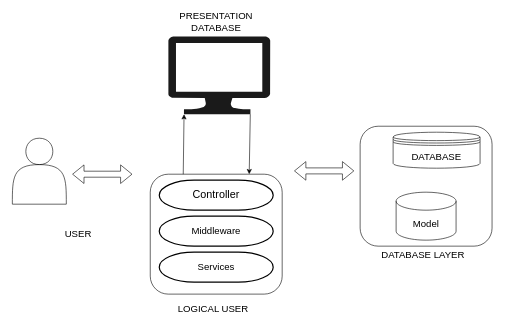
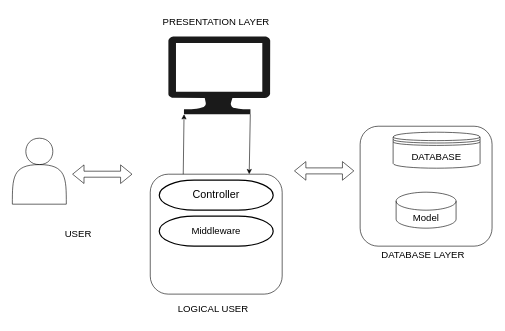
(216, 21) -> (216, 21)
(426, 216) -> (426, 210)
(216, 267) -> none
